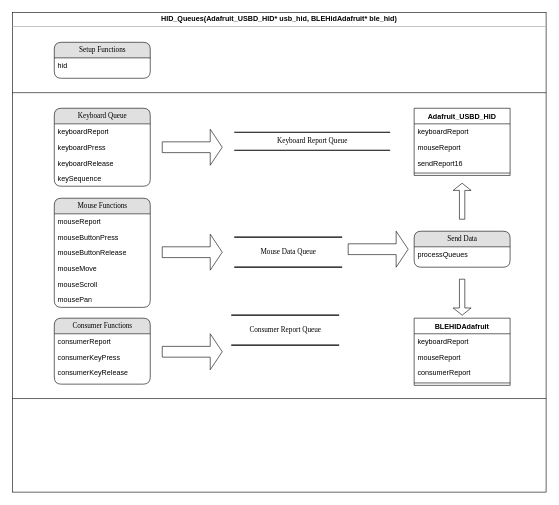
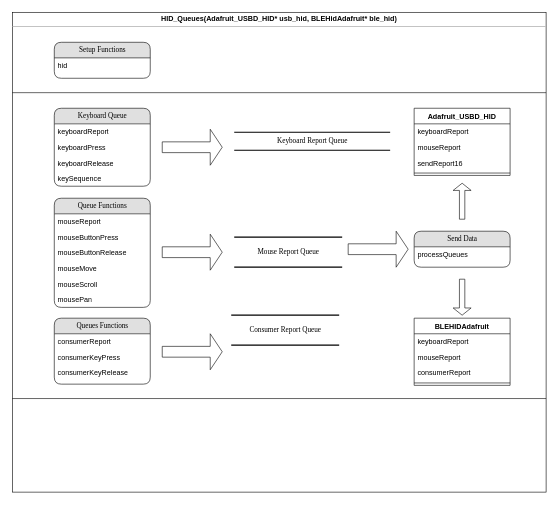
(103, 206) -> (103, 206)
(289, 252) -> (289, 252)
(103, 326) -> (103, 326)
